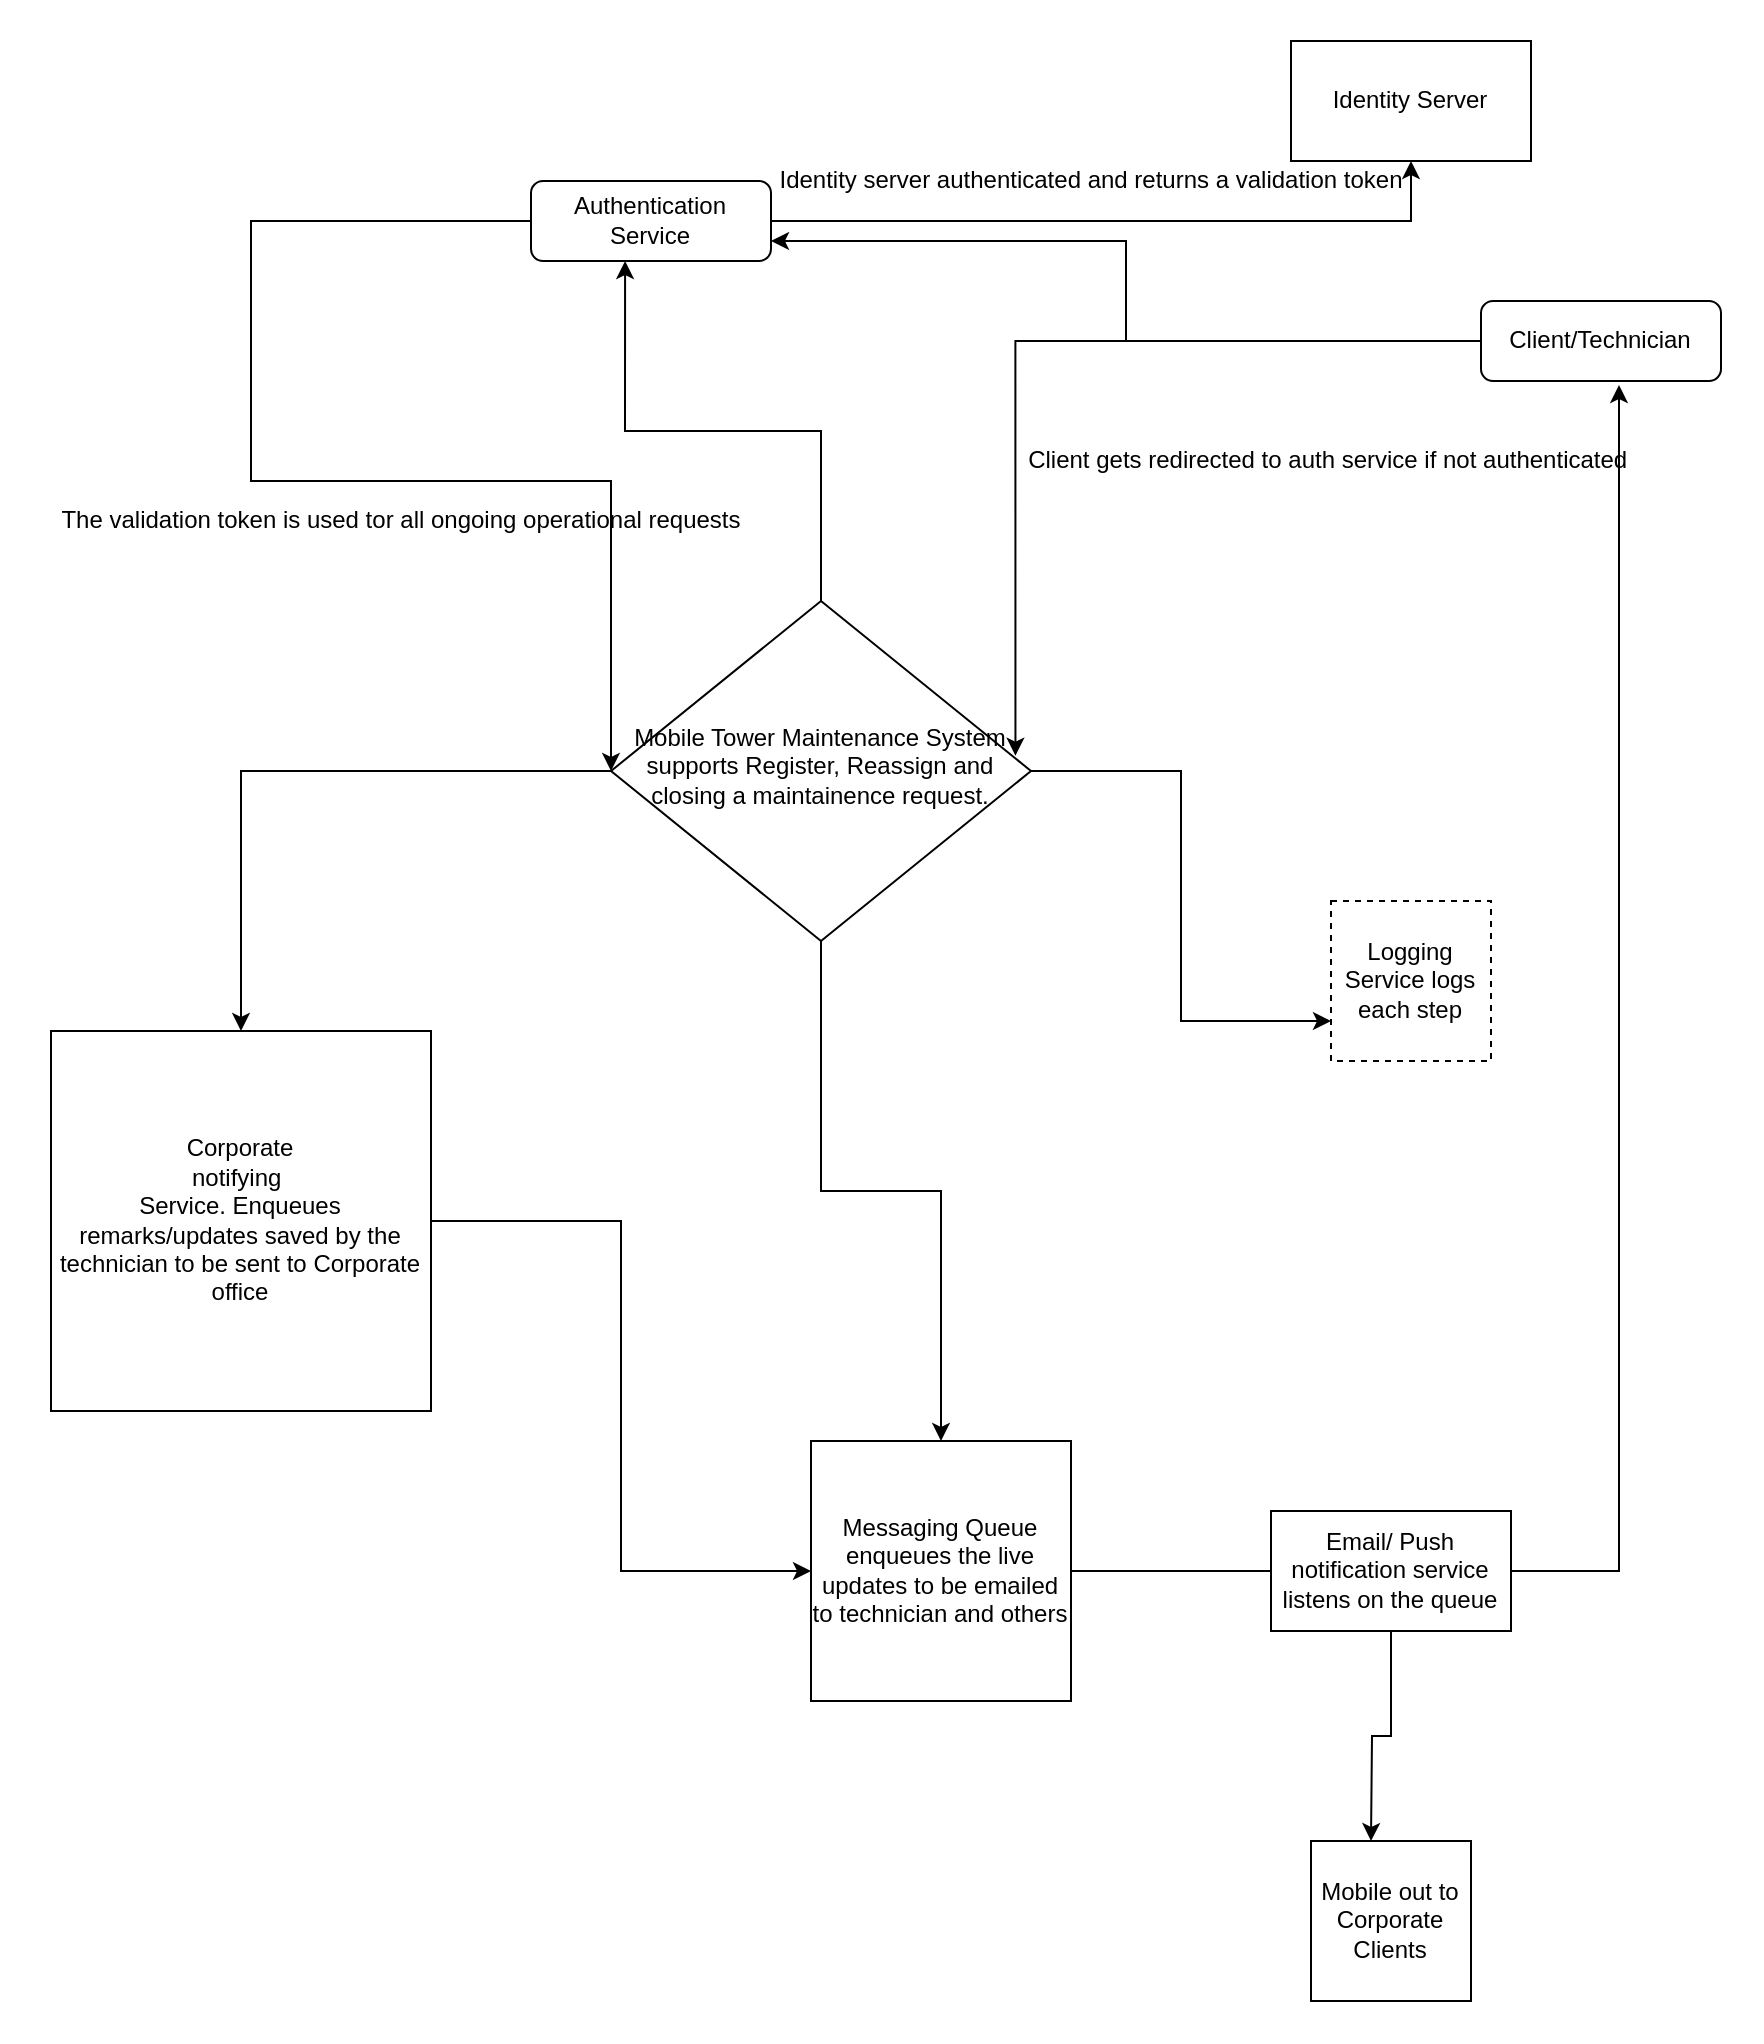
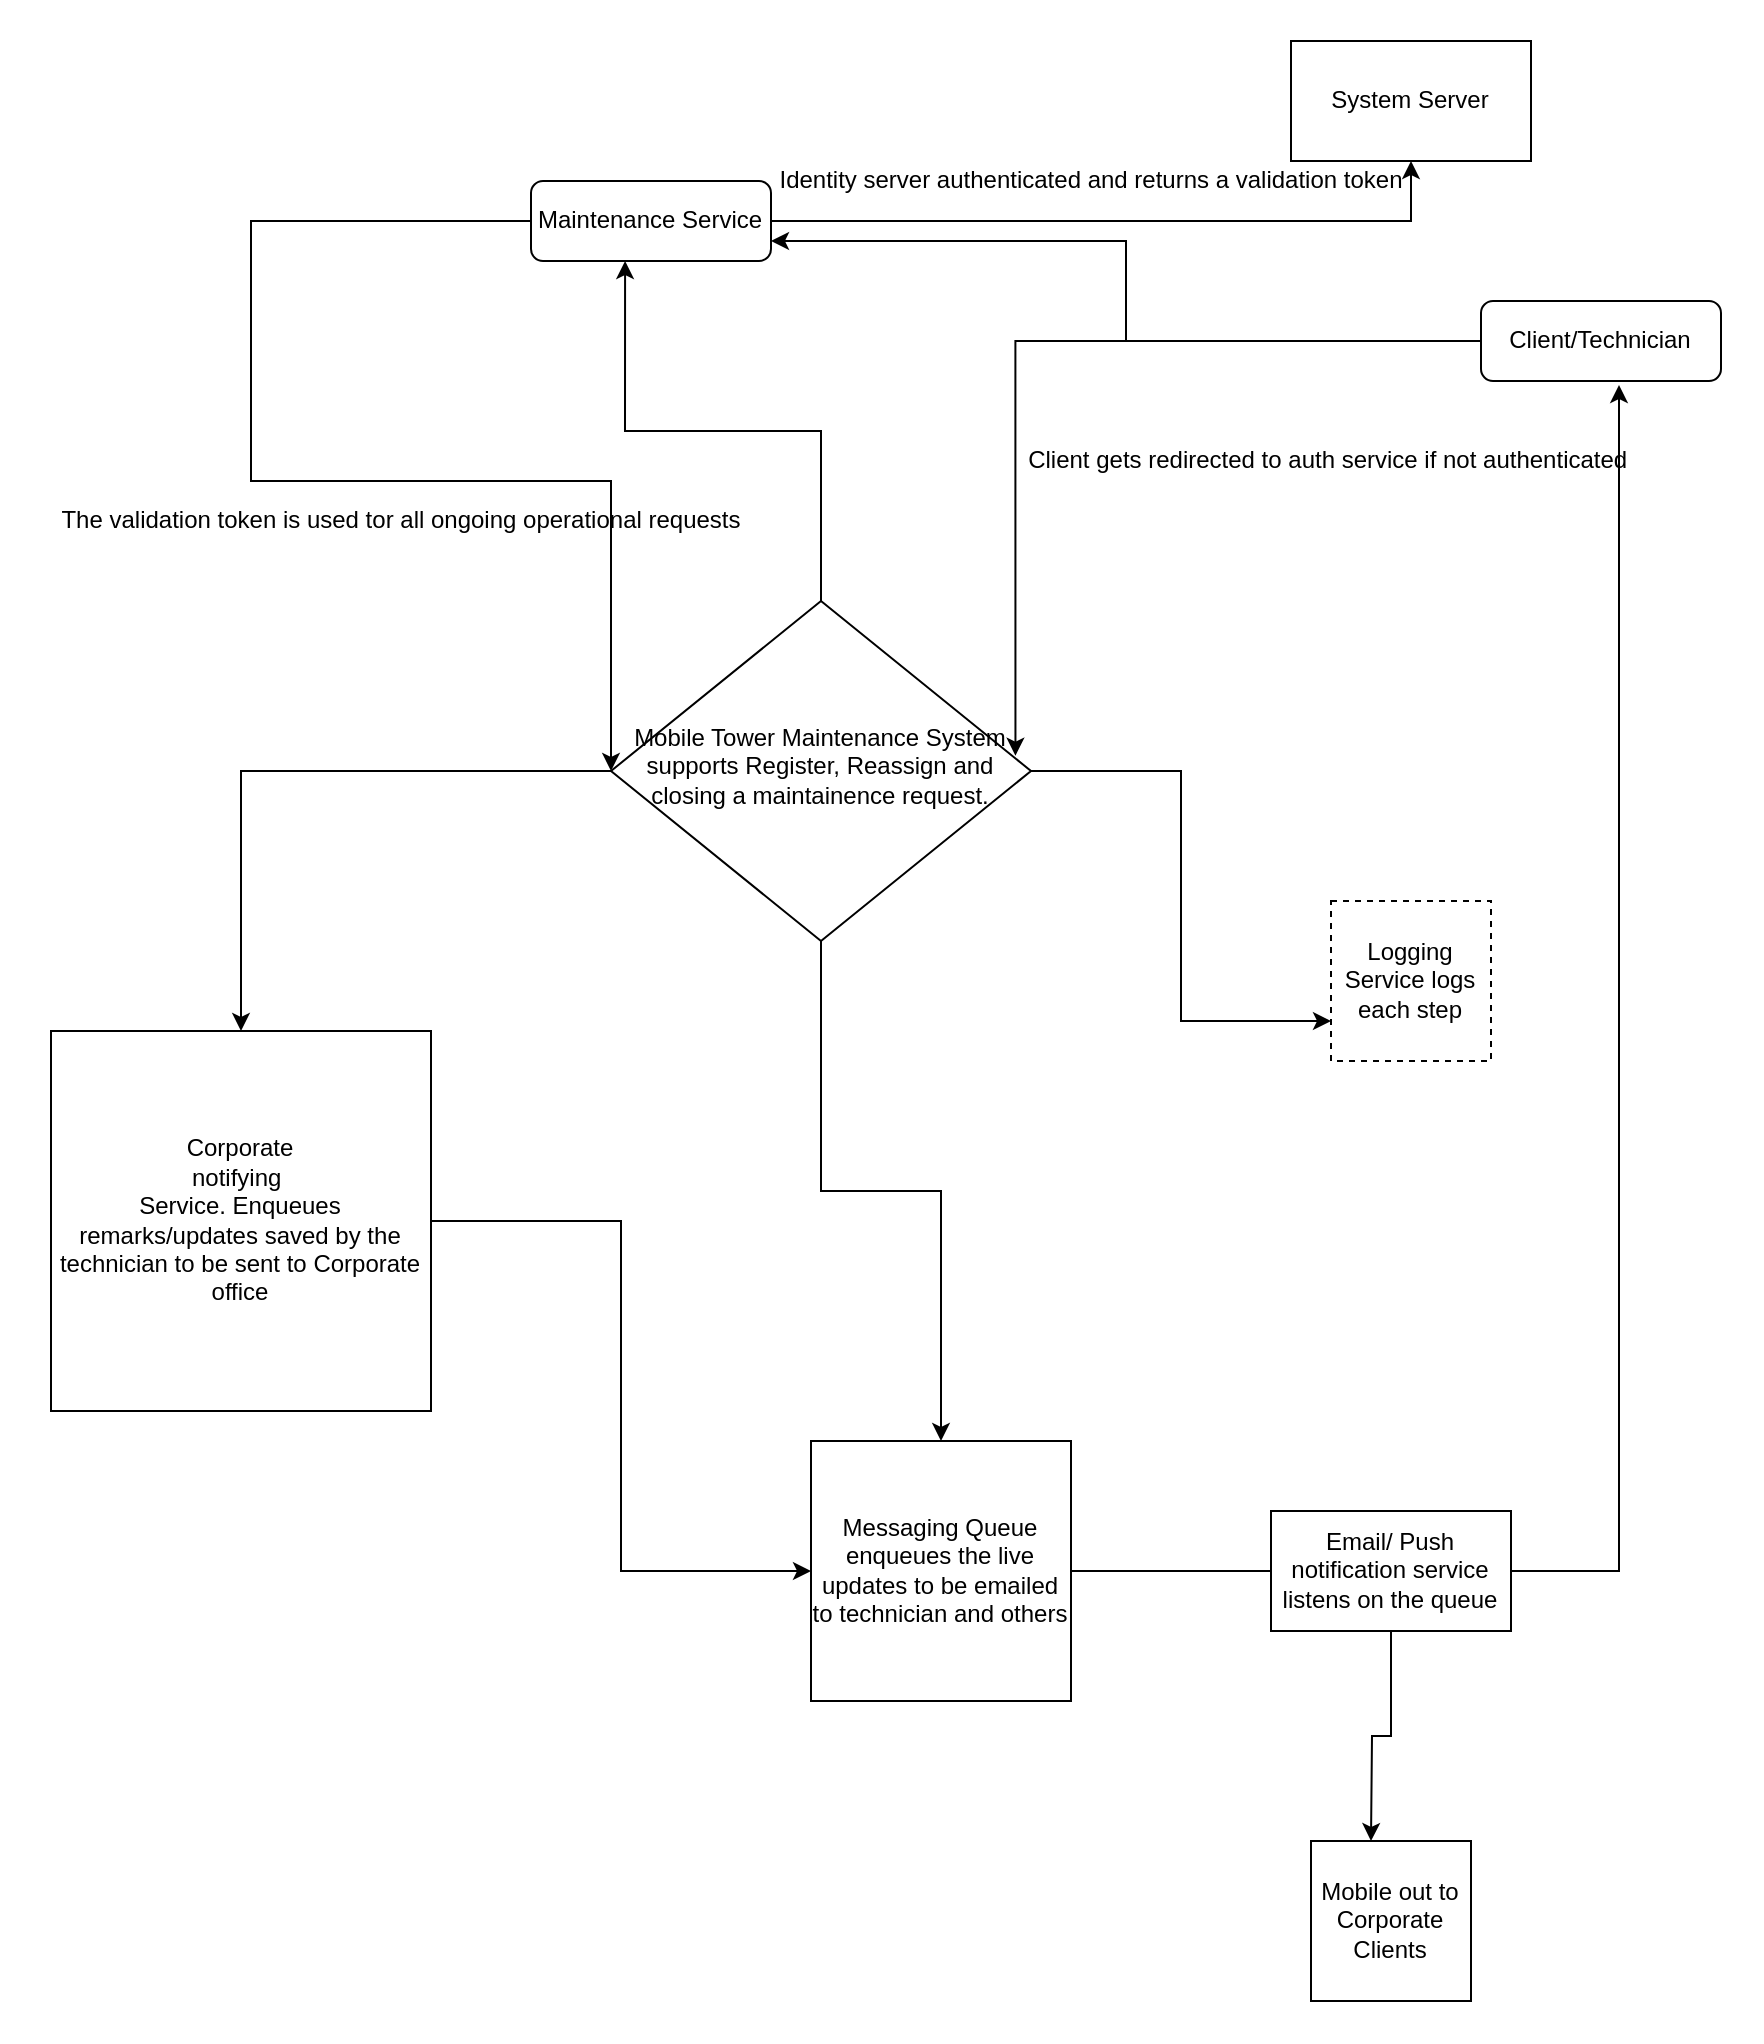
(1411, 101) -> (1411, 101)
(651, 221) -> (651, 221)
